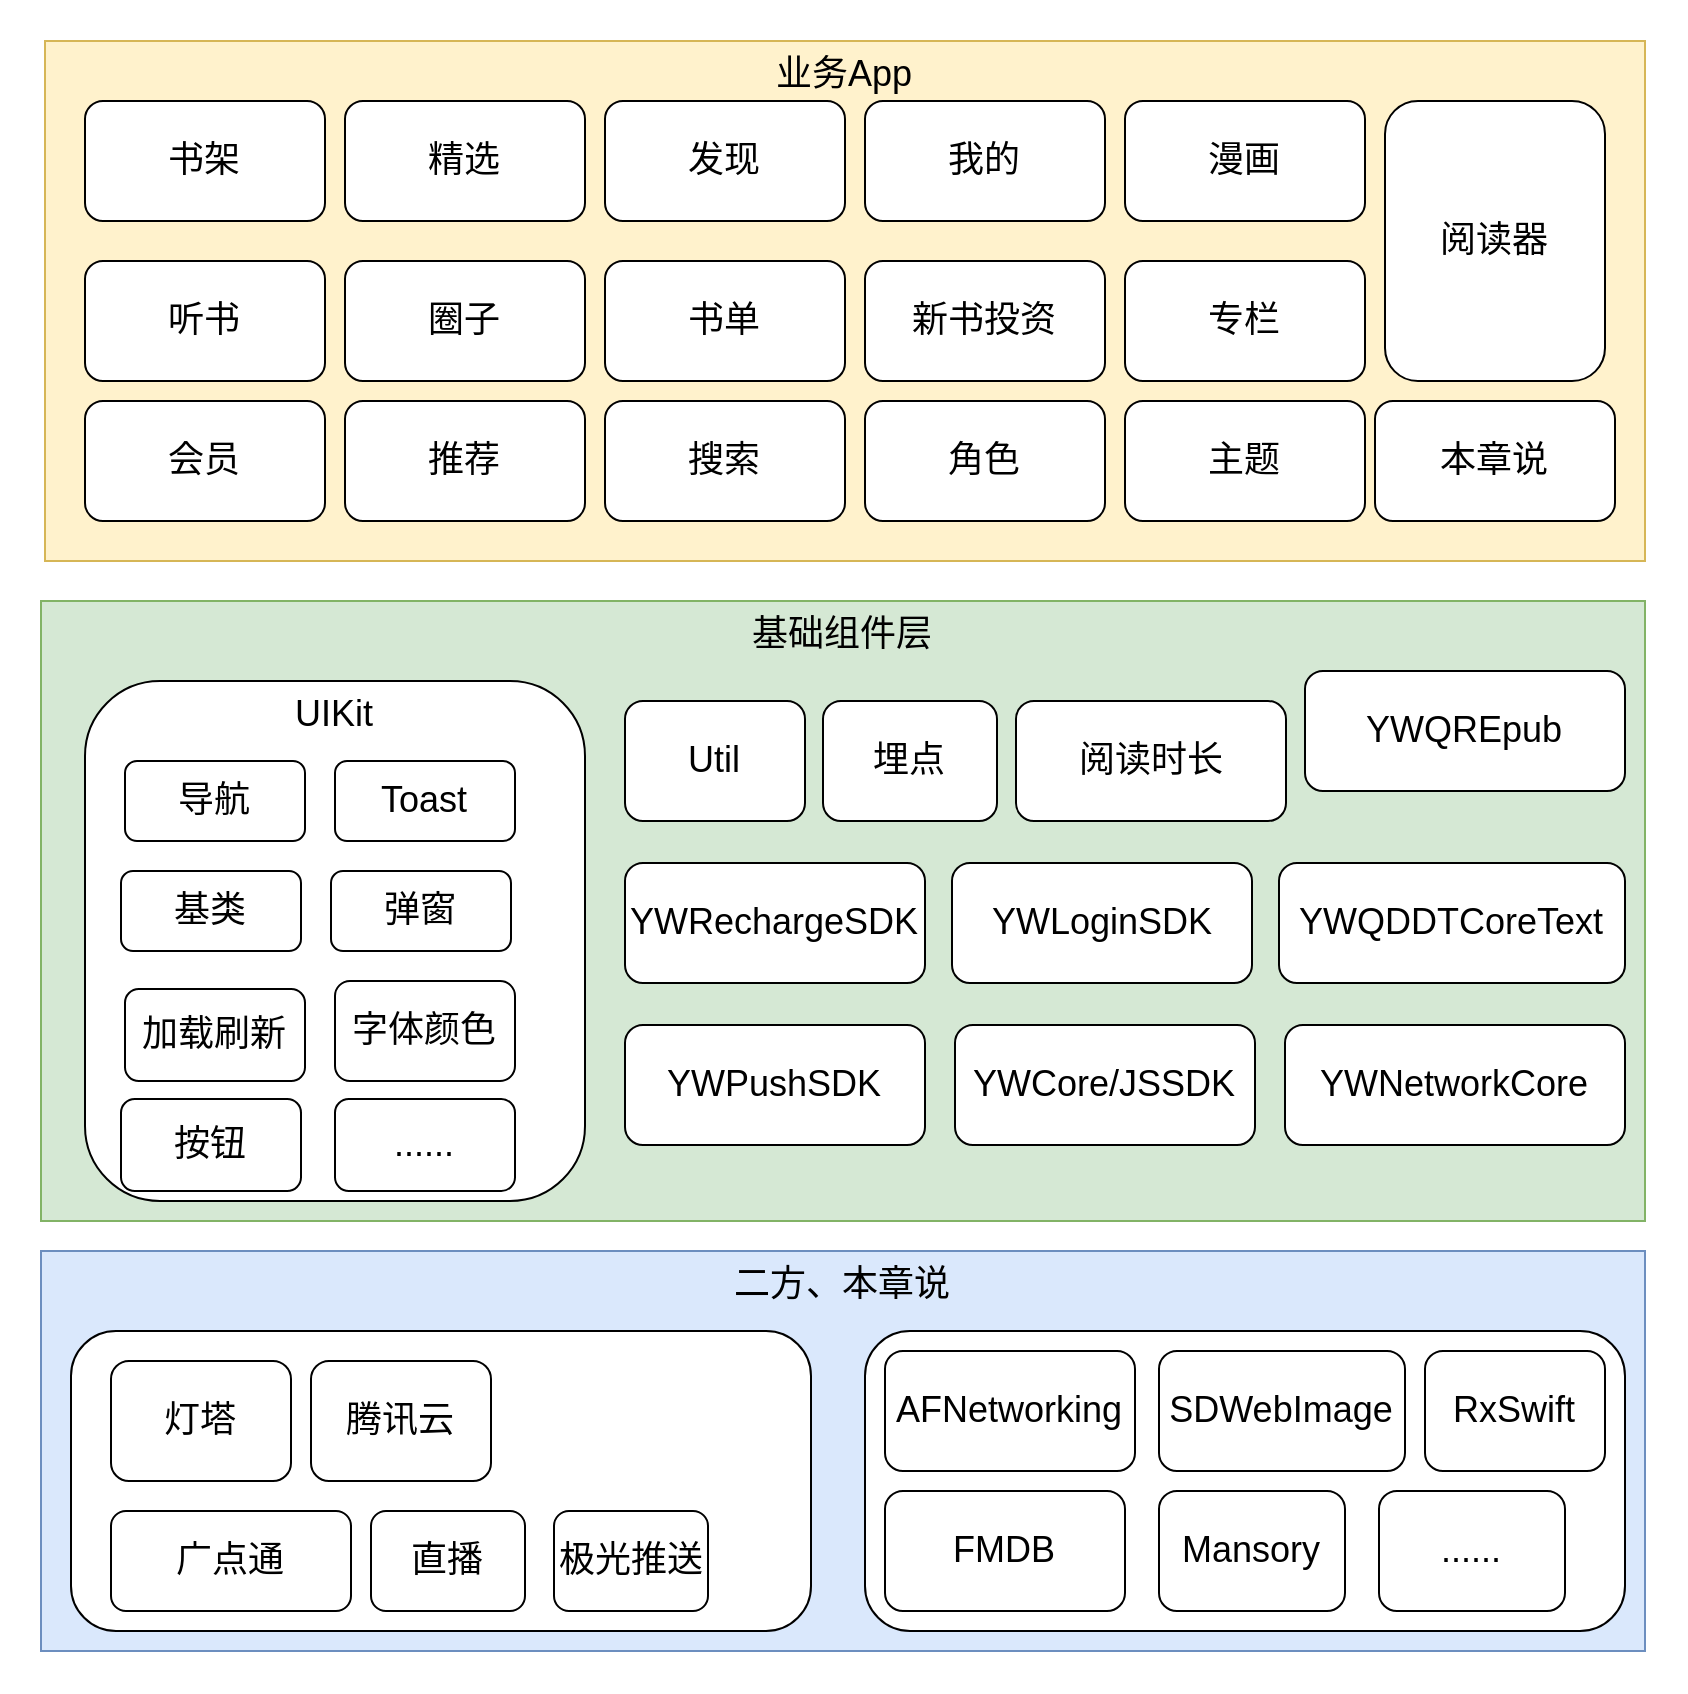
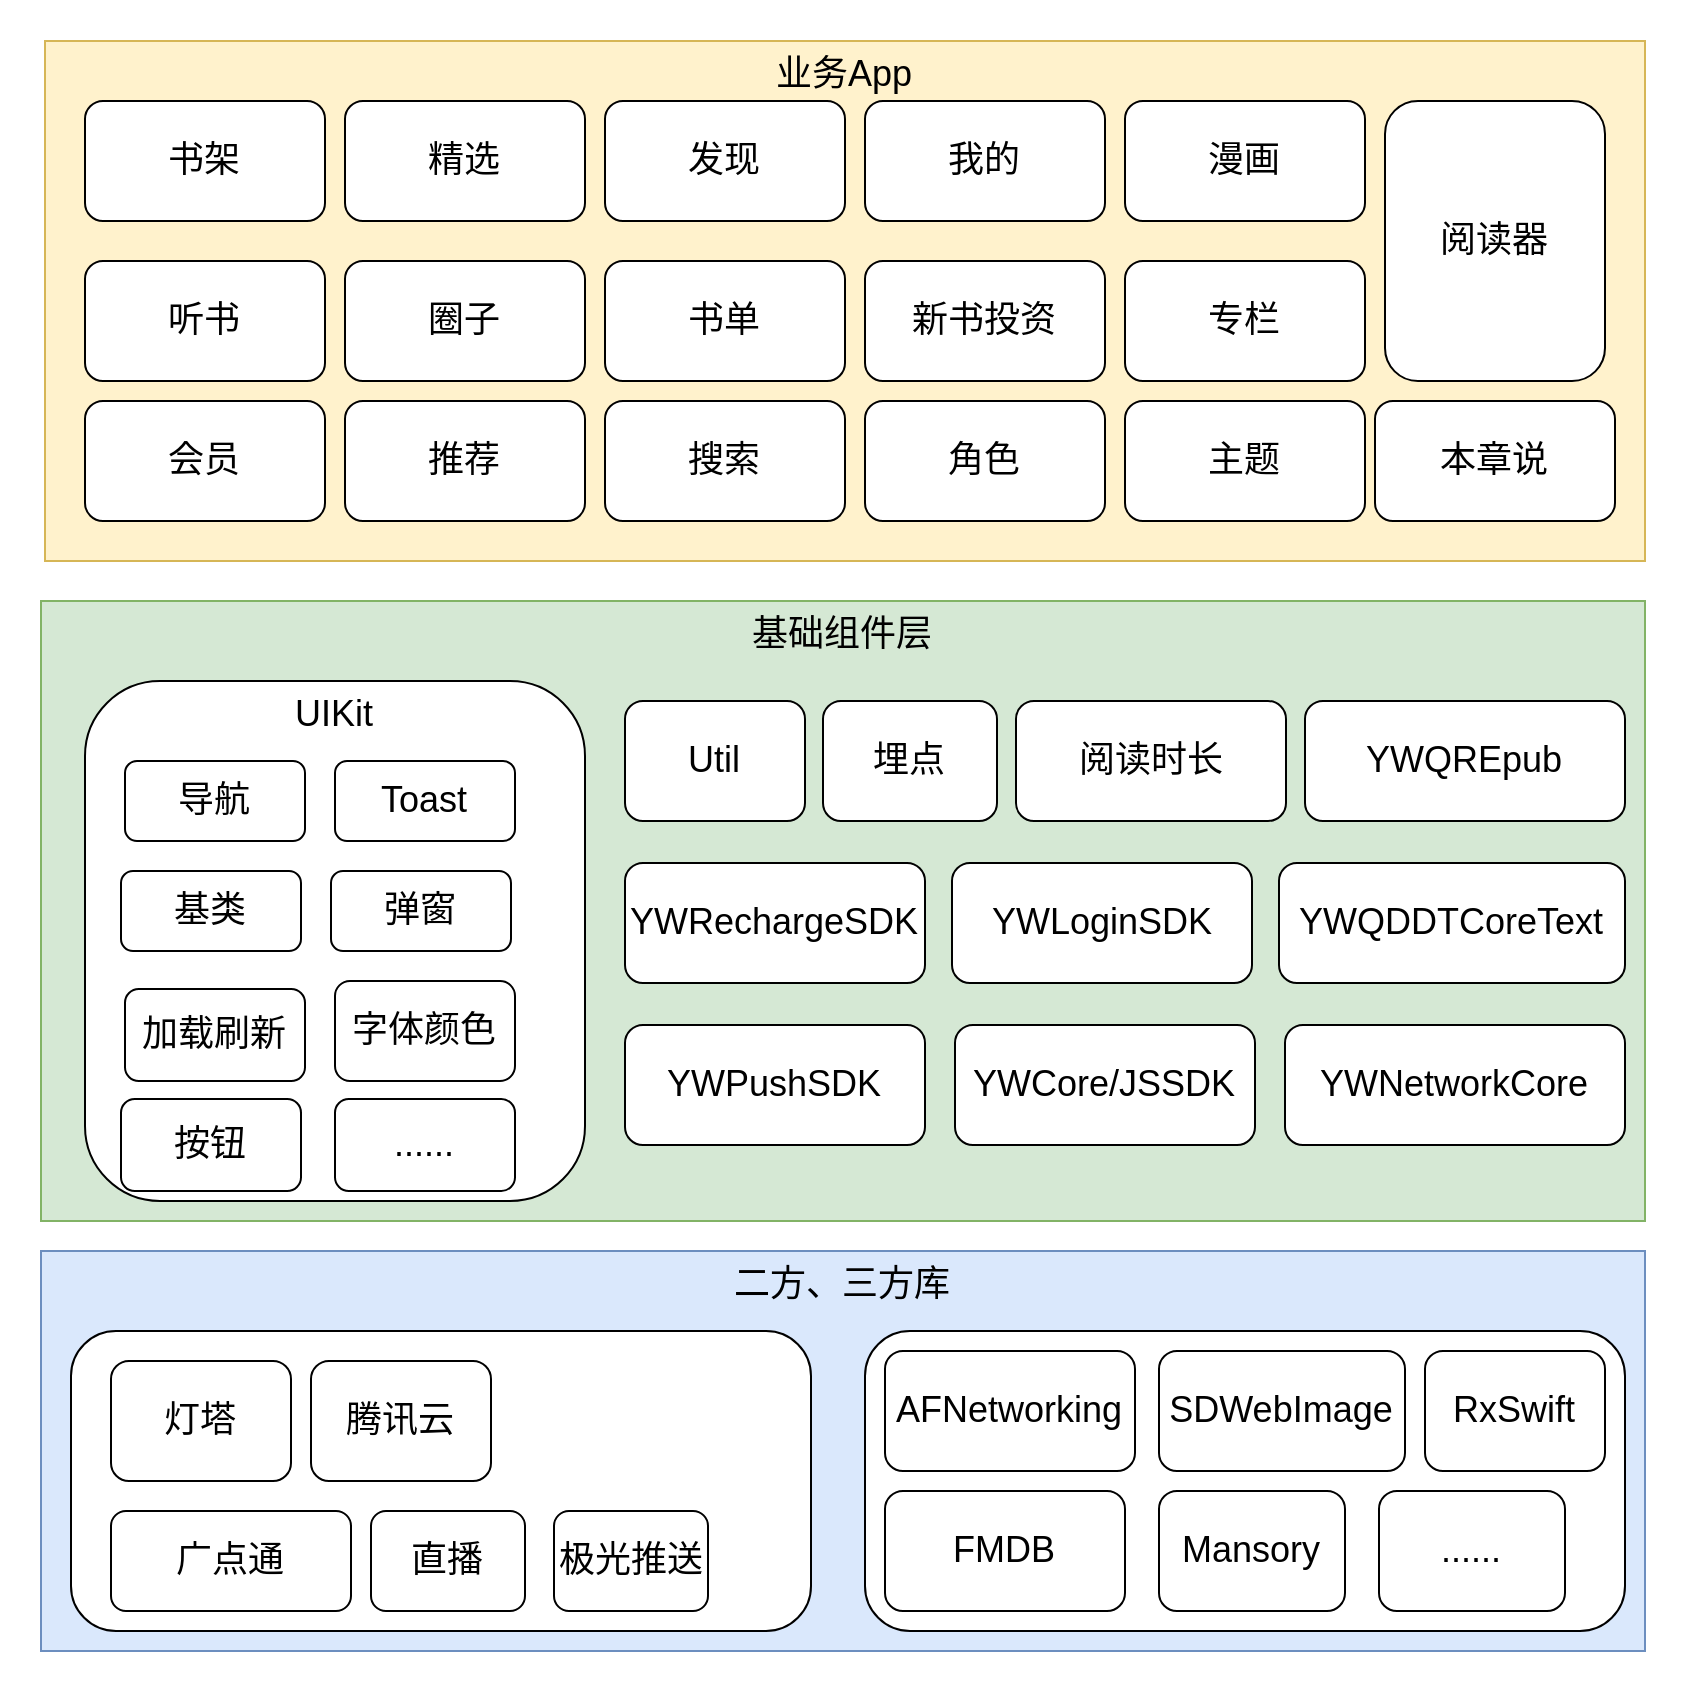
(1465, 731) -> (1465, 761)
(843, 1287) -> (843, 1287)
